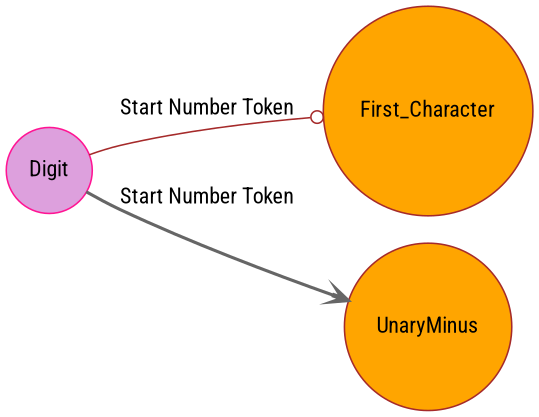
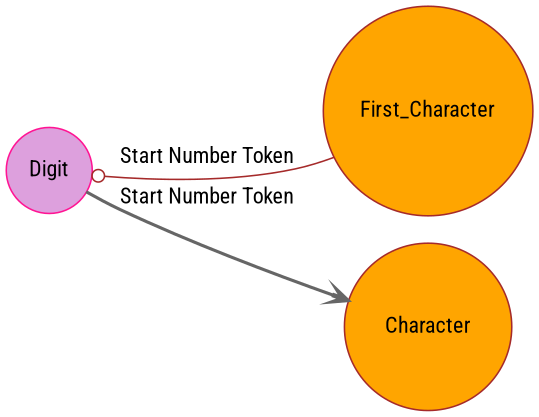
(199, 131) -> (221, 178)
(428, 327) -> (428, 327)
